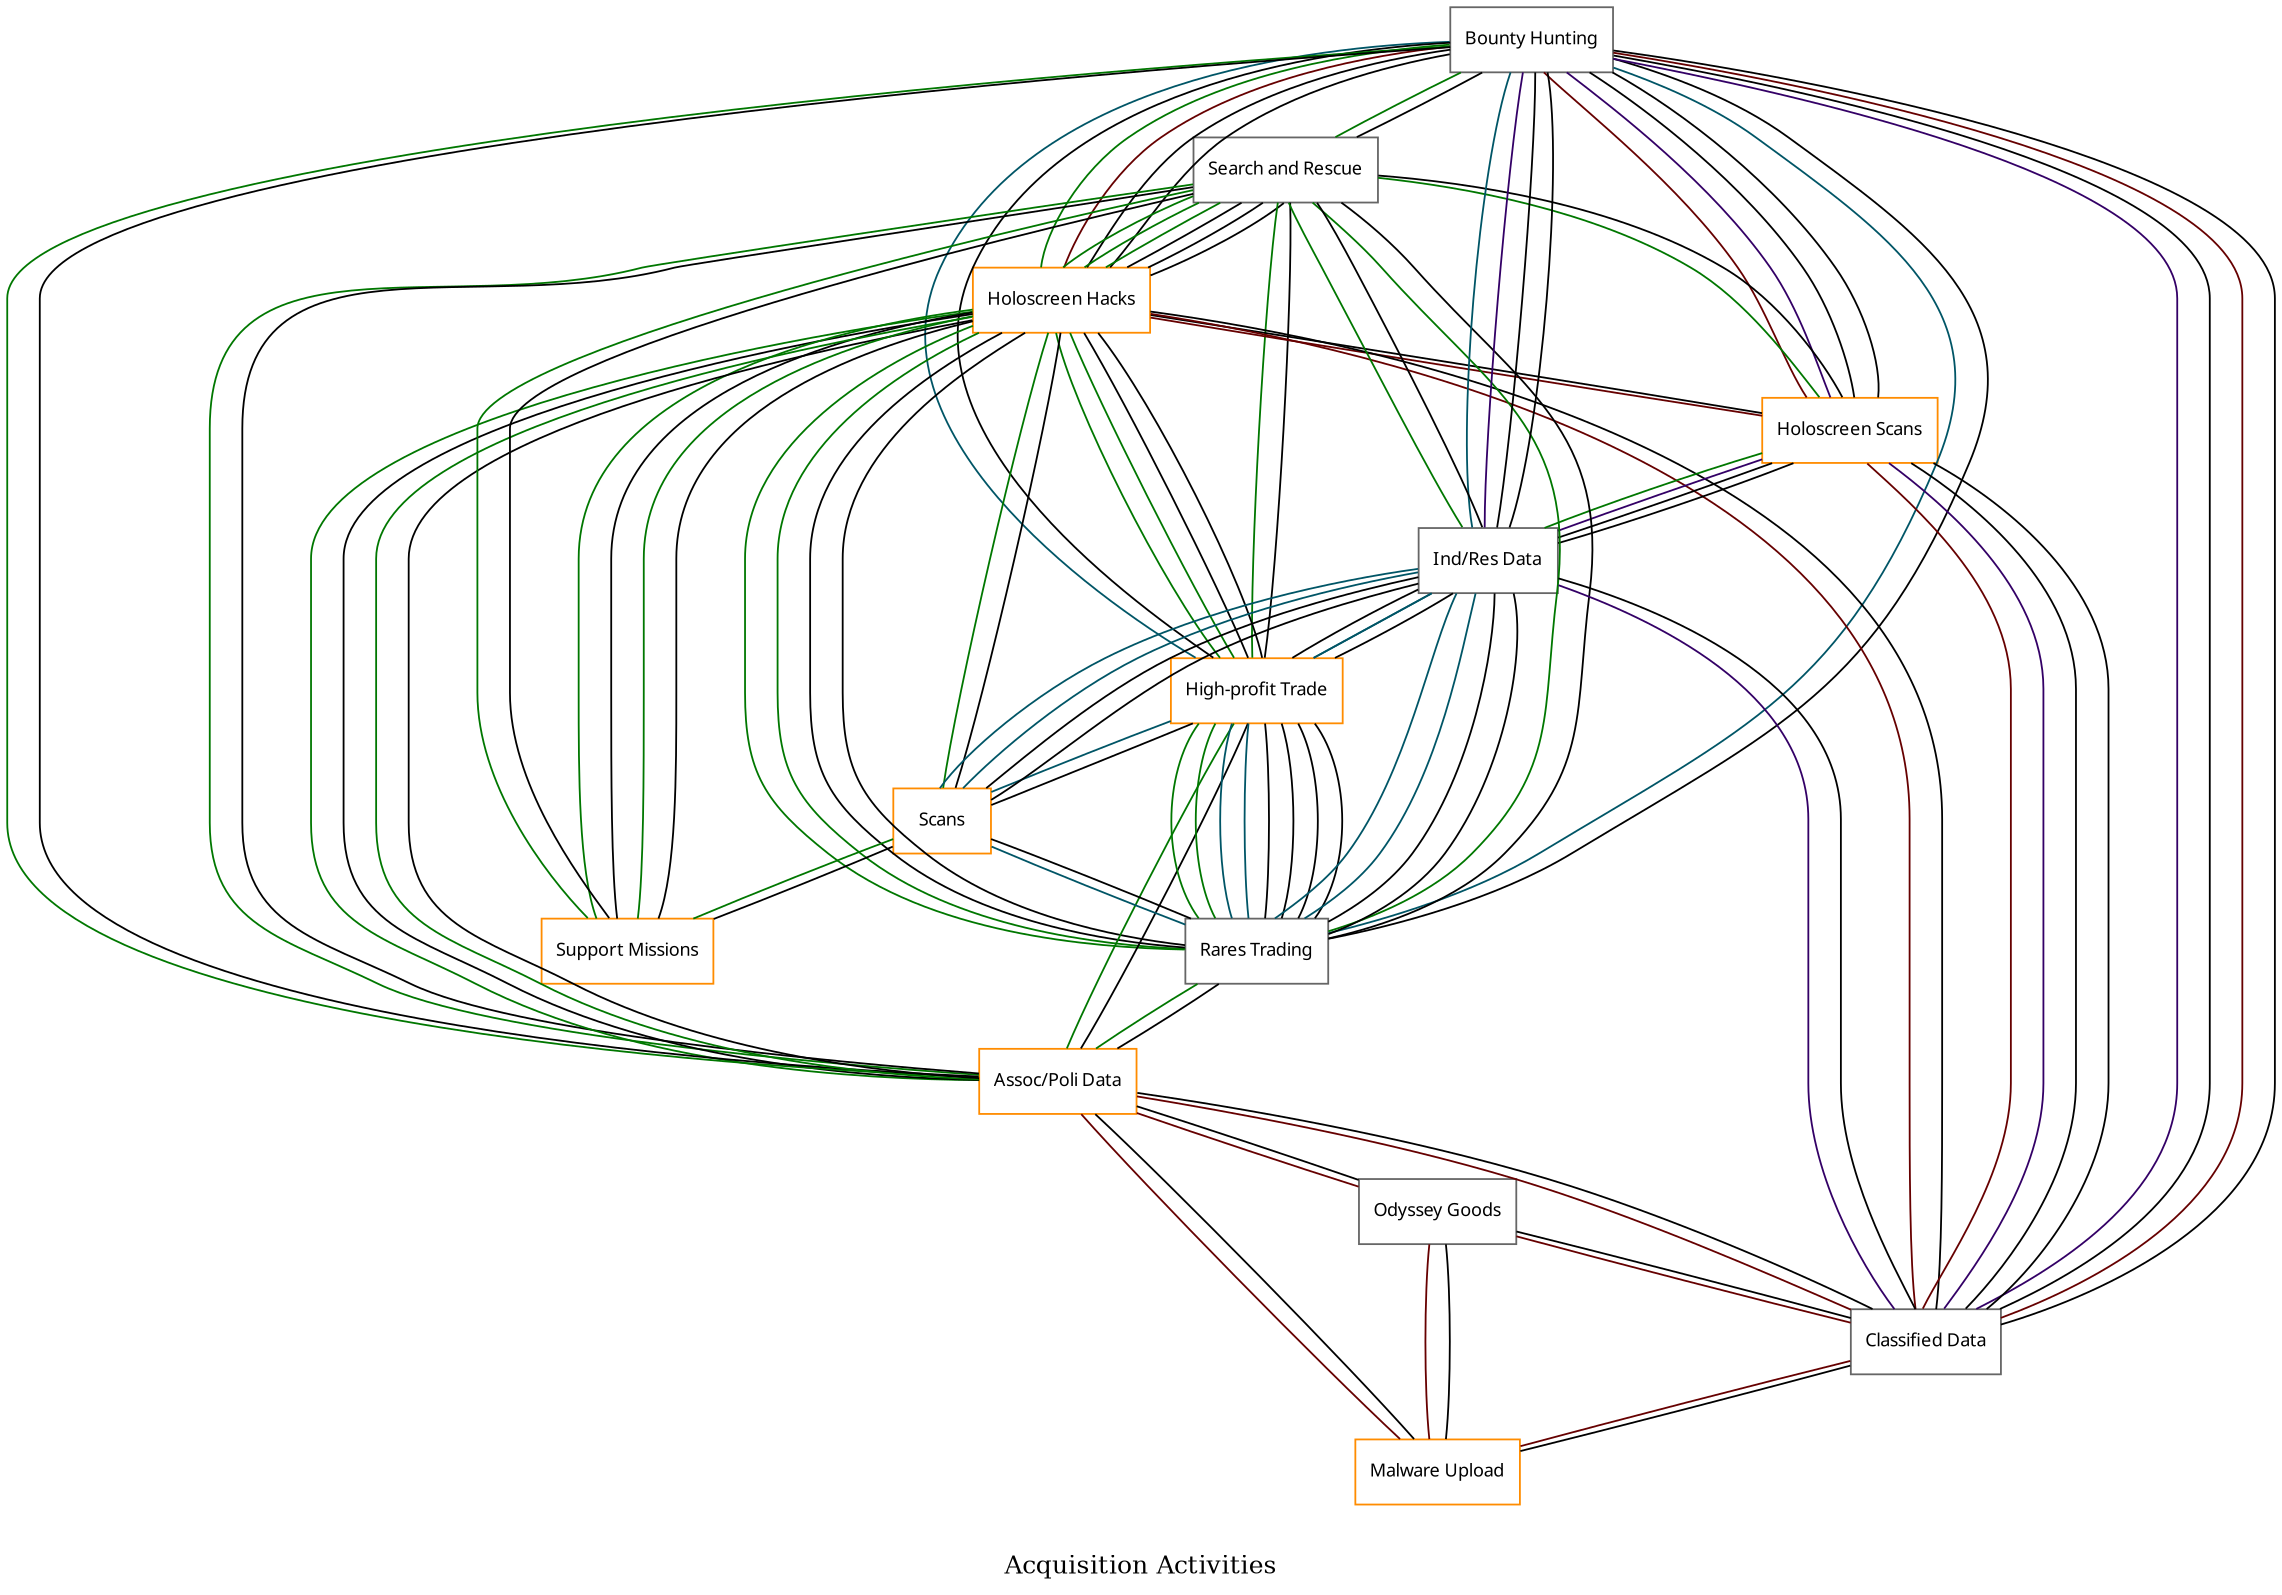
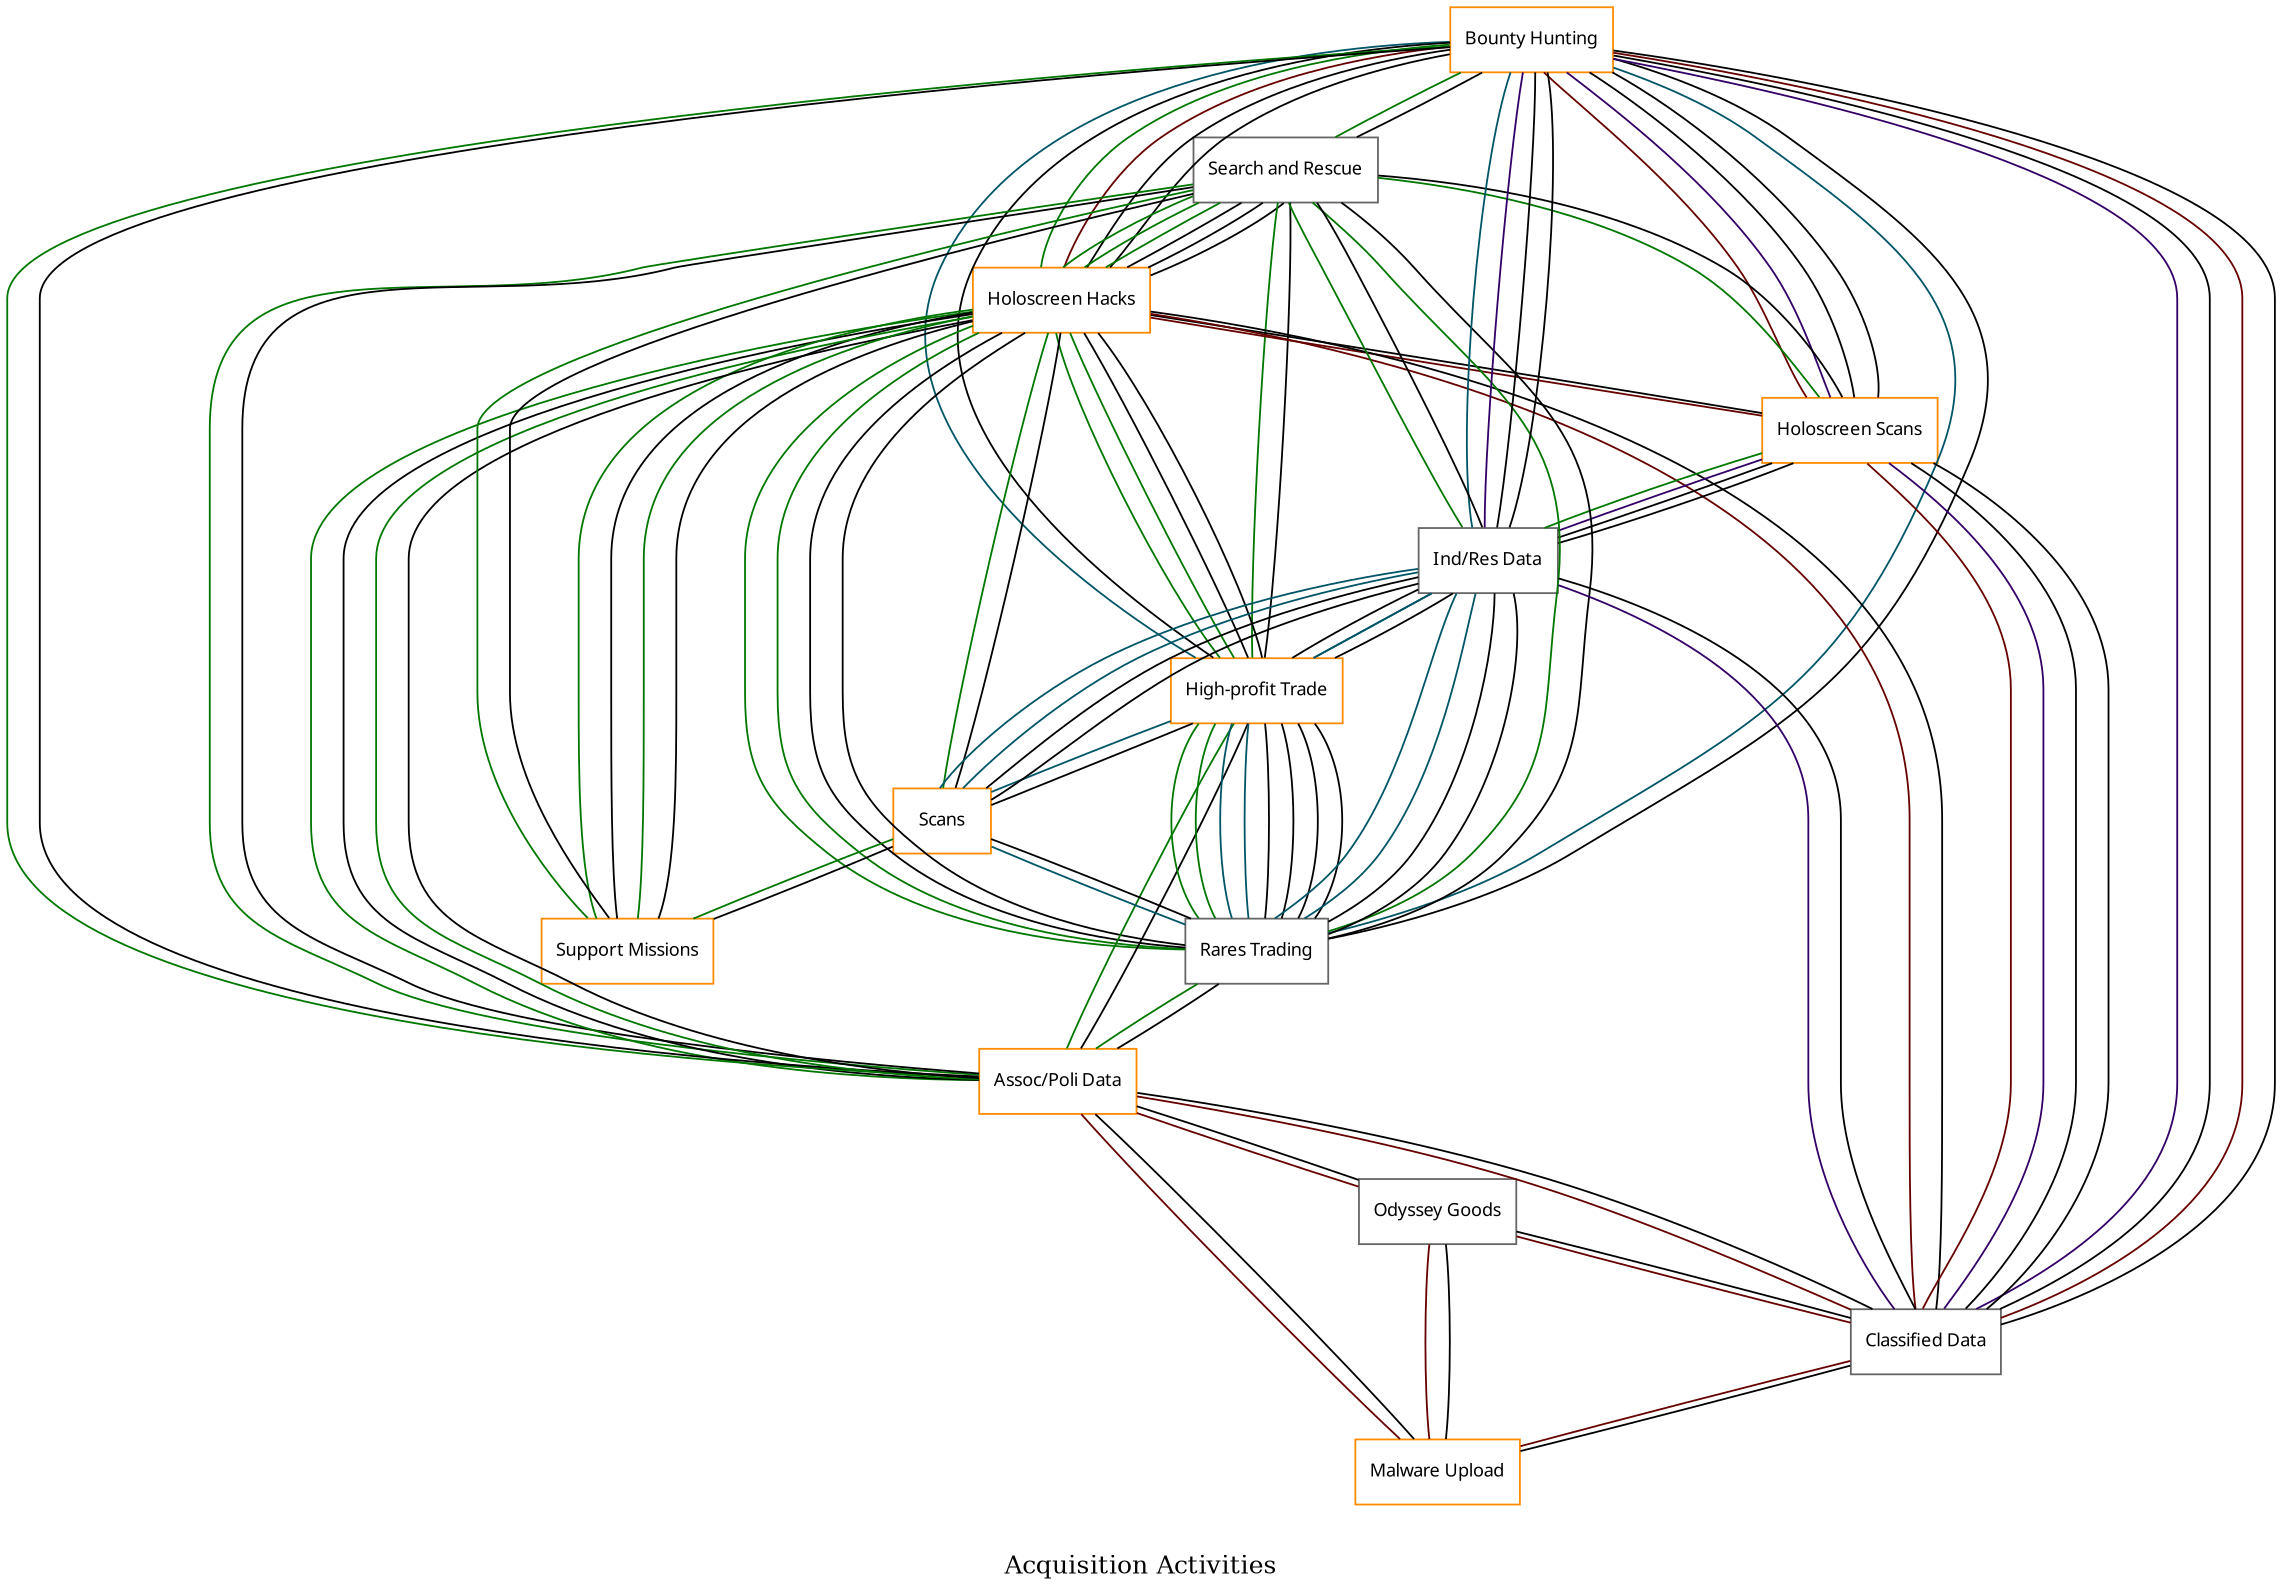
(1532, 40) -> (1532, 40)
